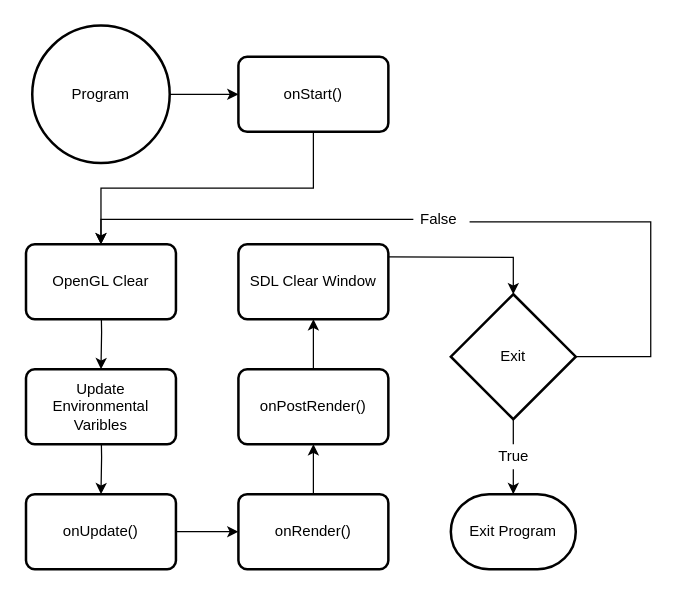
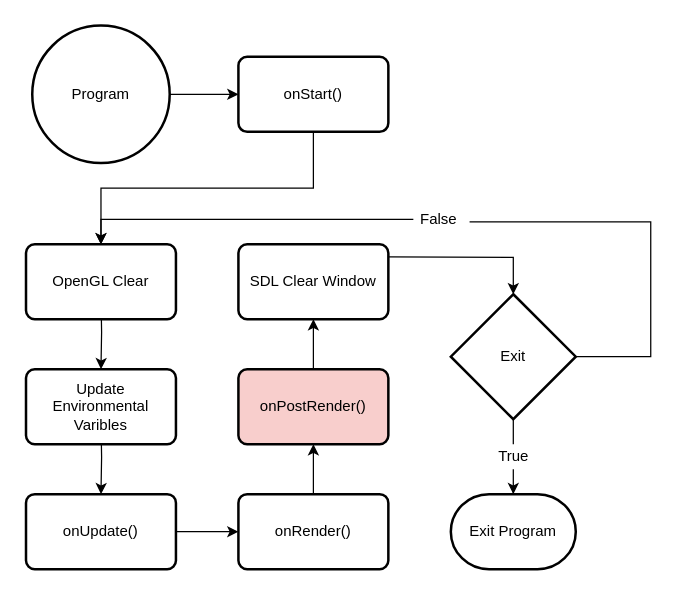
(313, 407) -> (313, 407)
